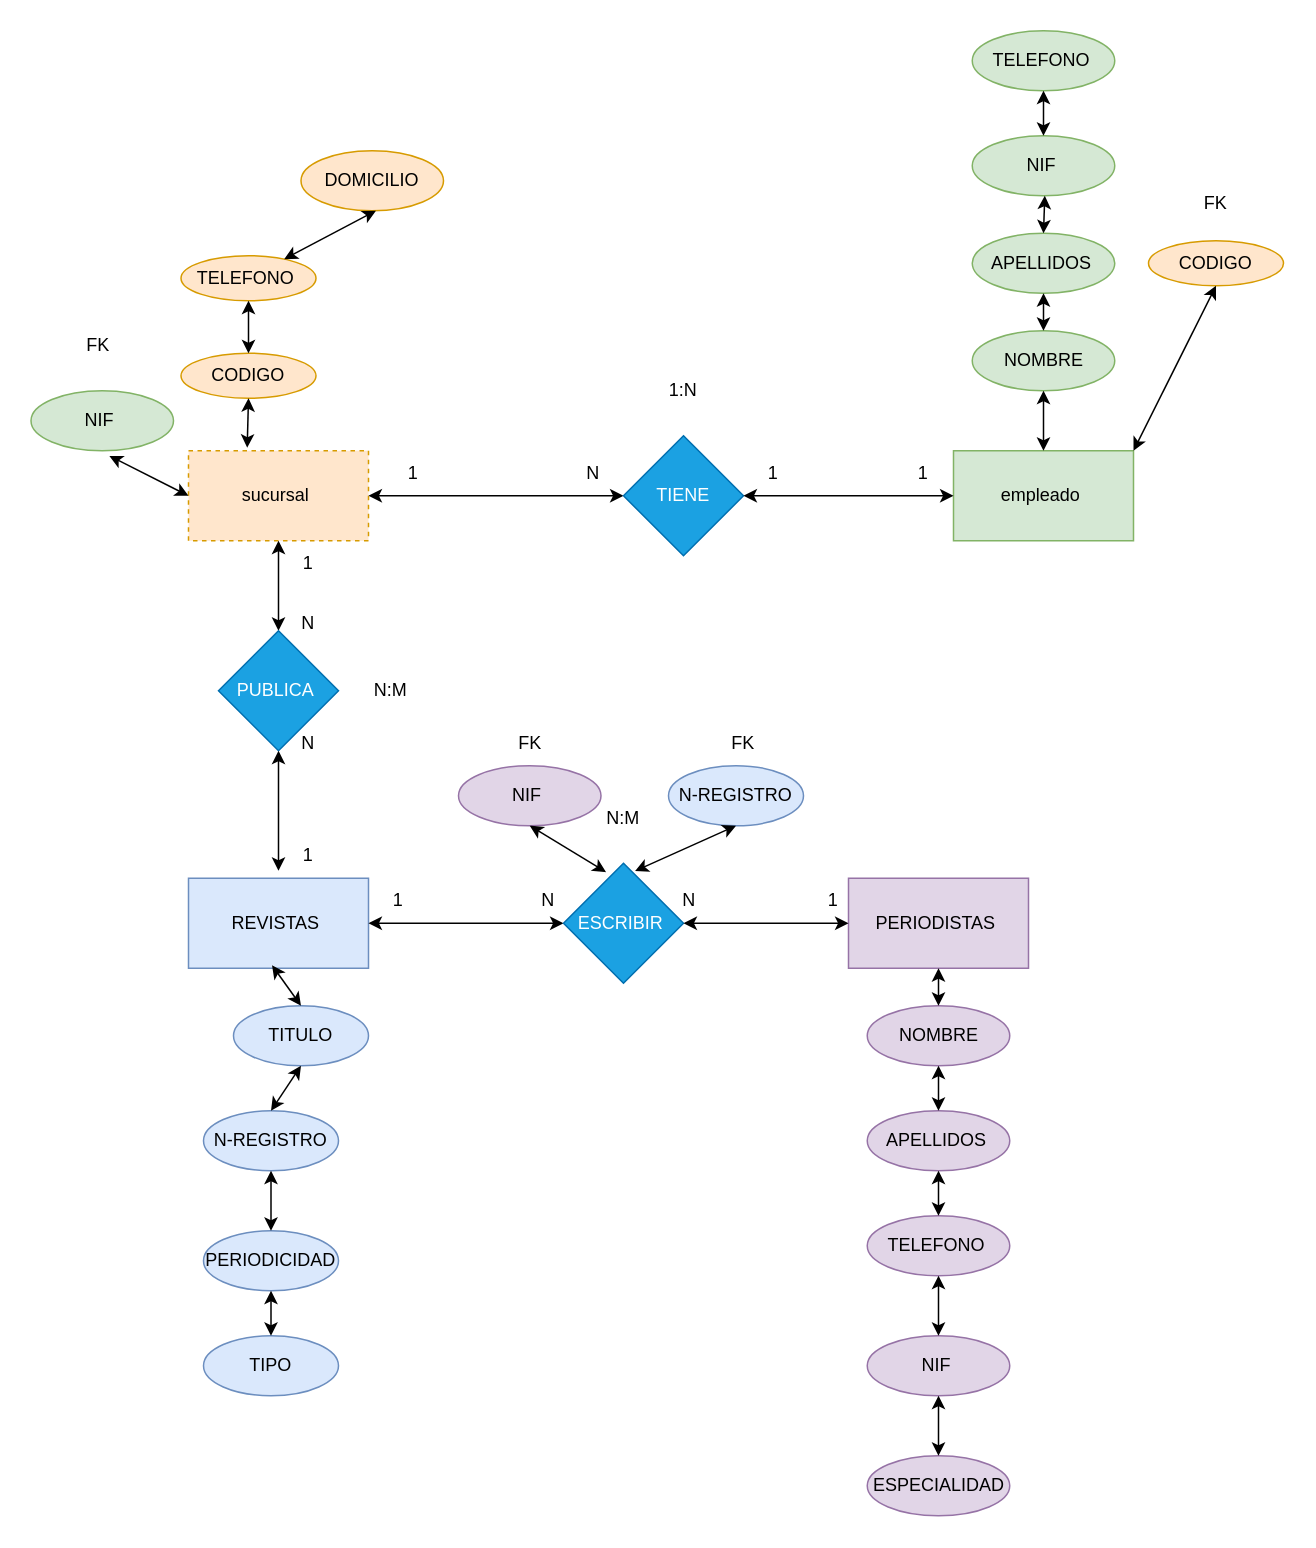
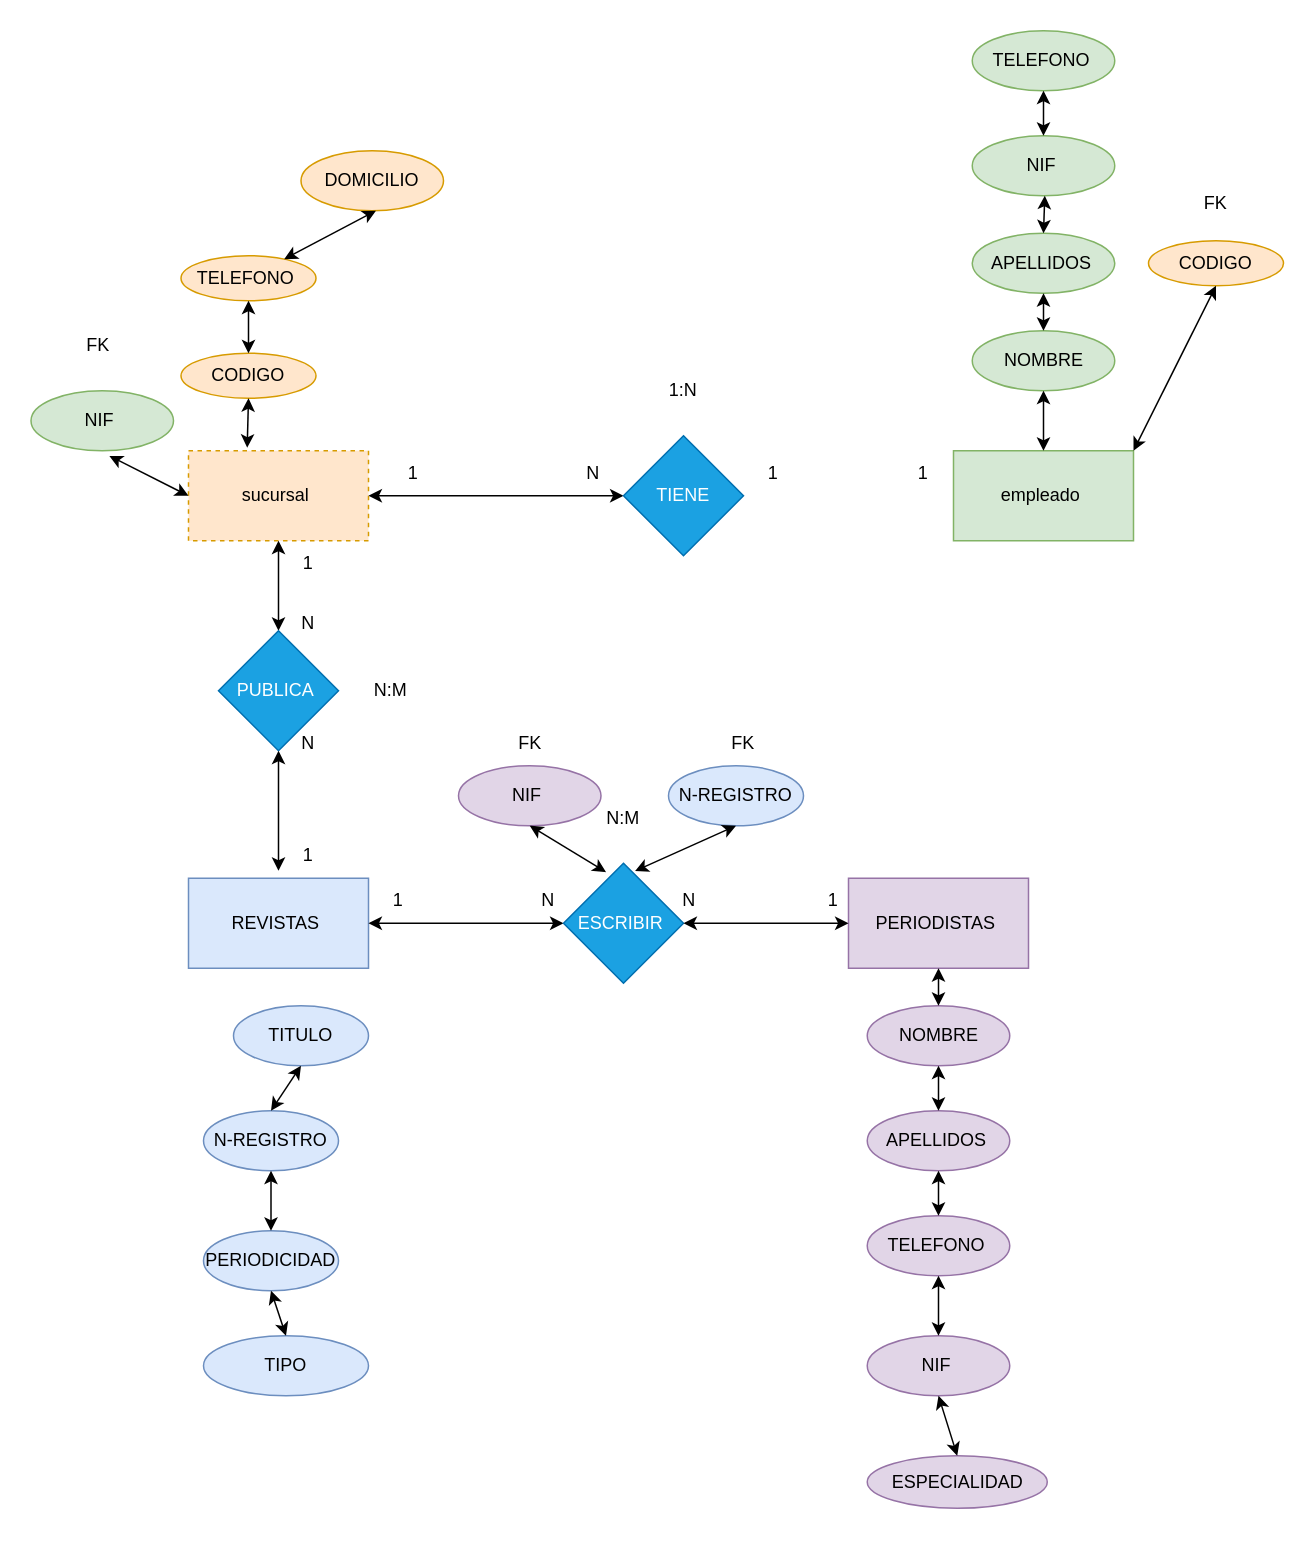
(848, 496) -> none
(286, 985) -> none
(271, 1366) -> (286, 1366)
(938, 1486) -> (957, 1482)
